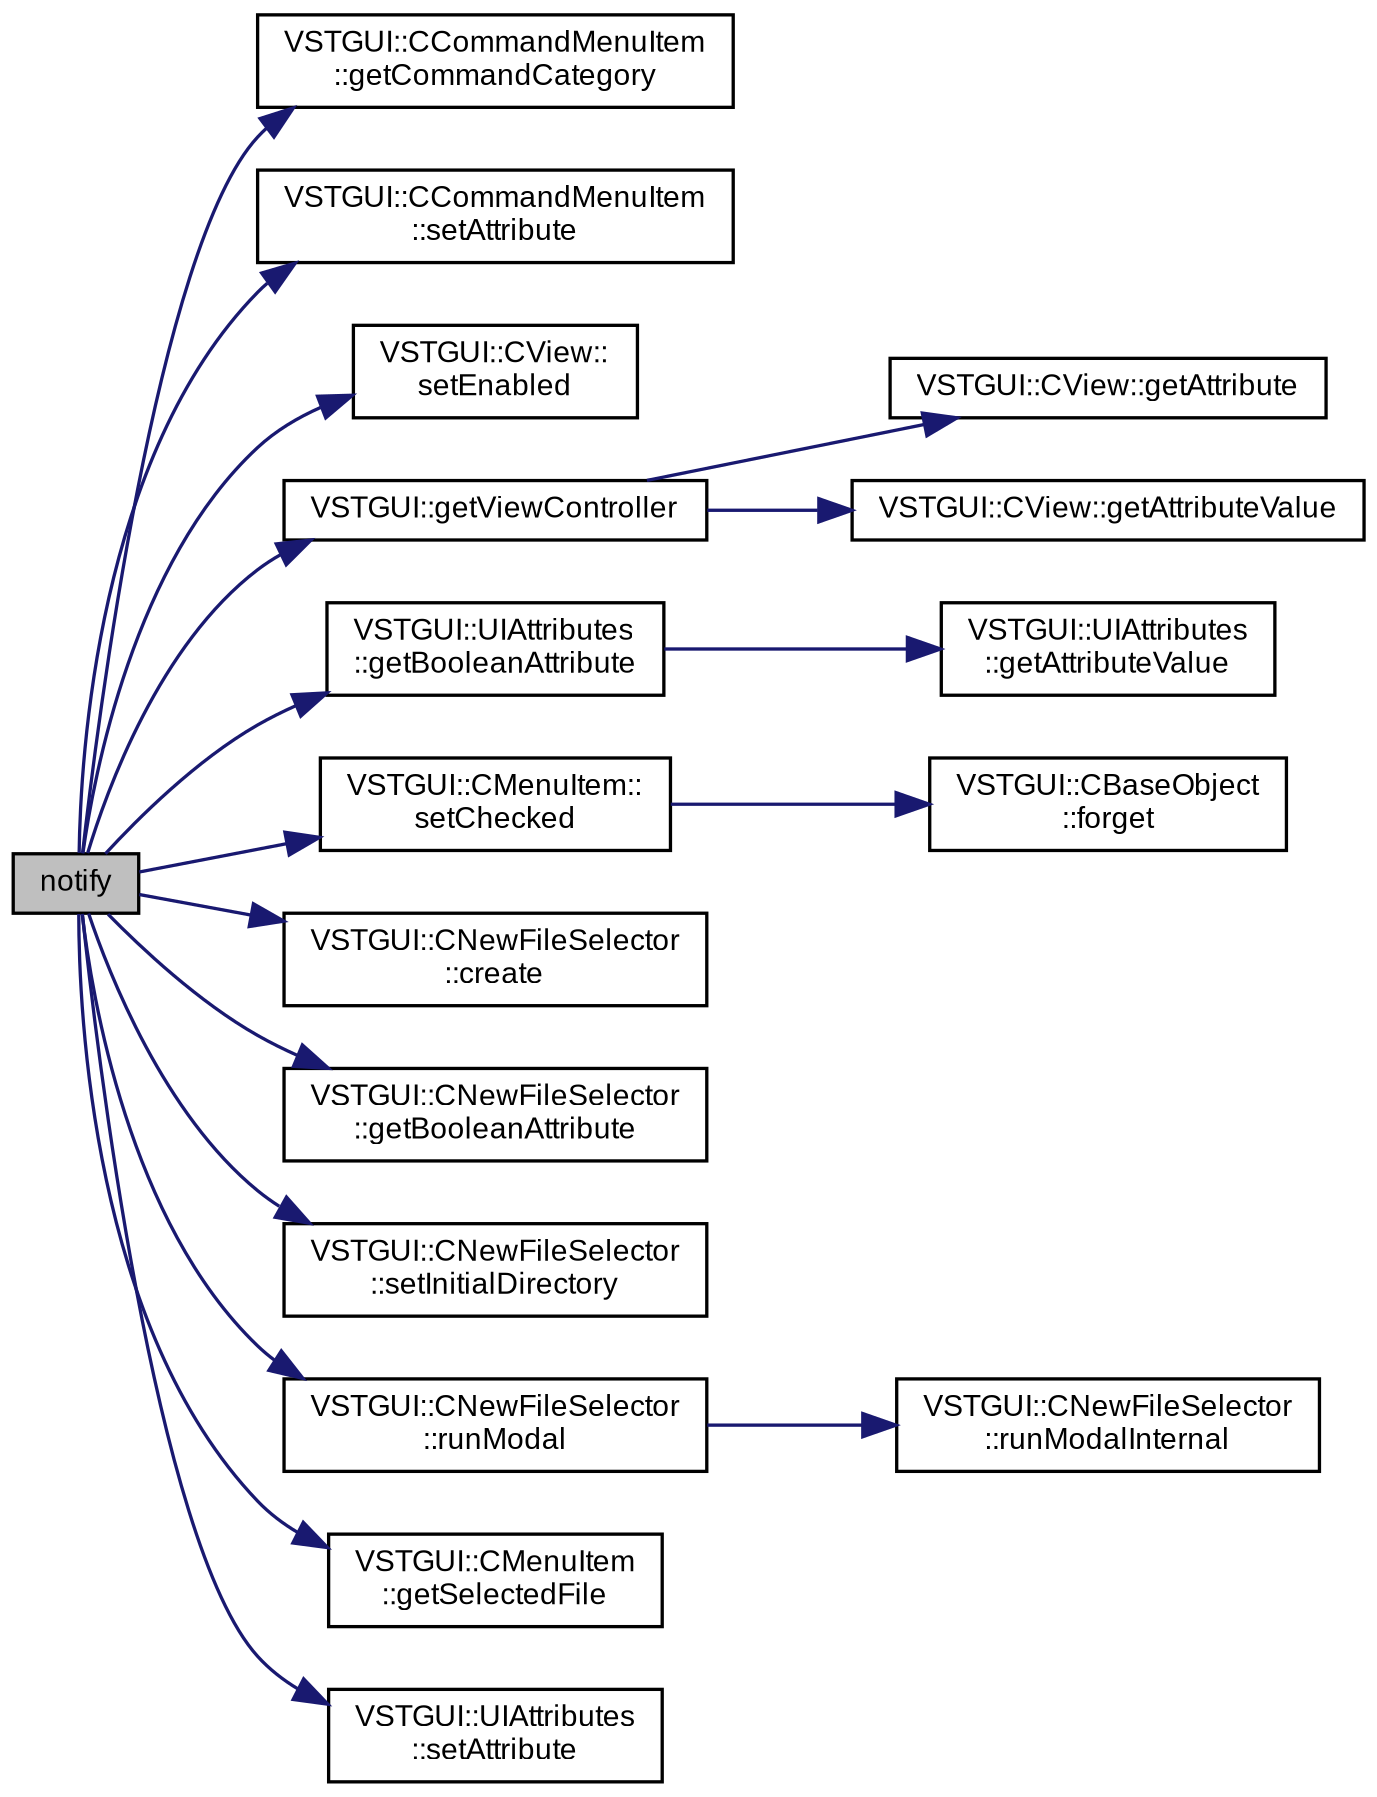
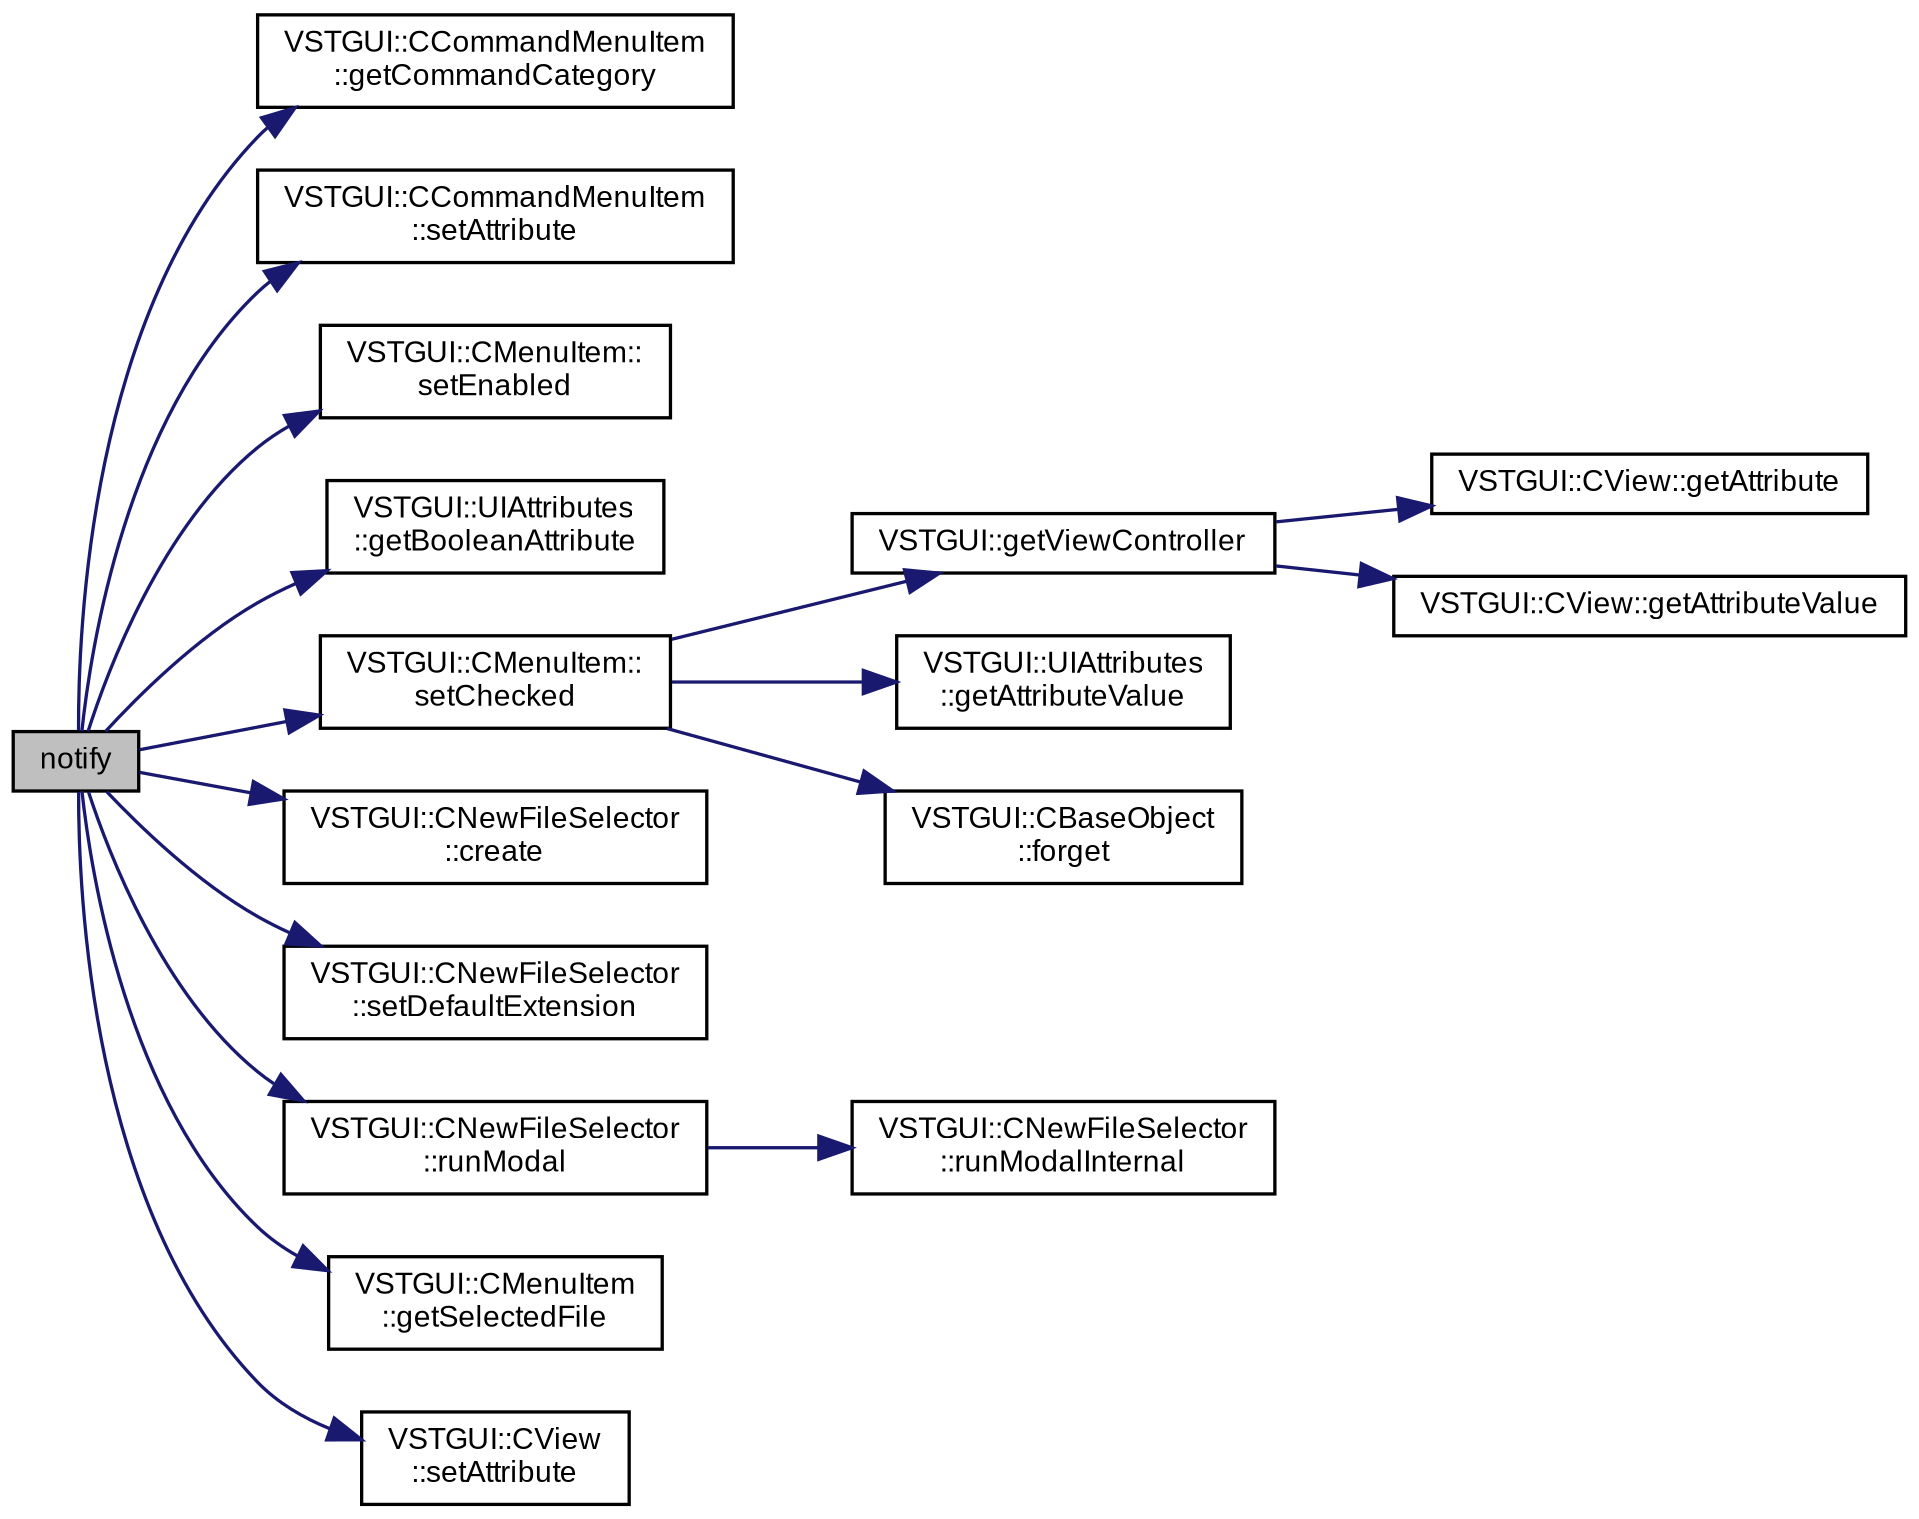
(495, 372) -> (495, 372)
(785, 649) -> (767, 682)
(159, 687) -> (789, 610)
(495, 1115) -> (495, 992)
(495, 1270) -> none
(495, 1736) -> (495, 1458)
